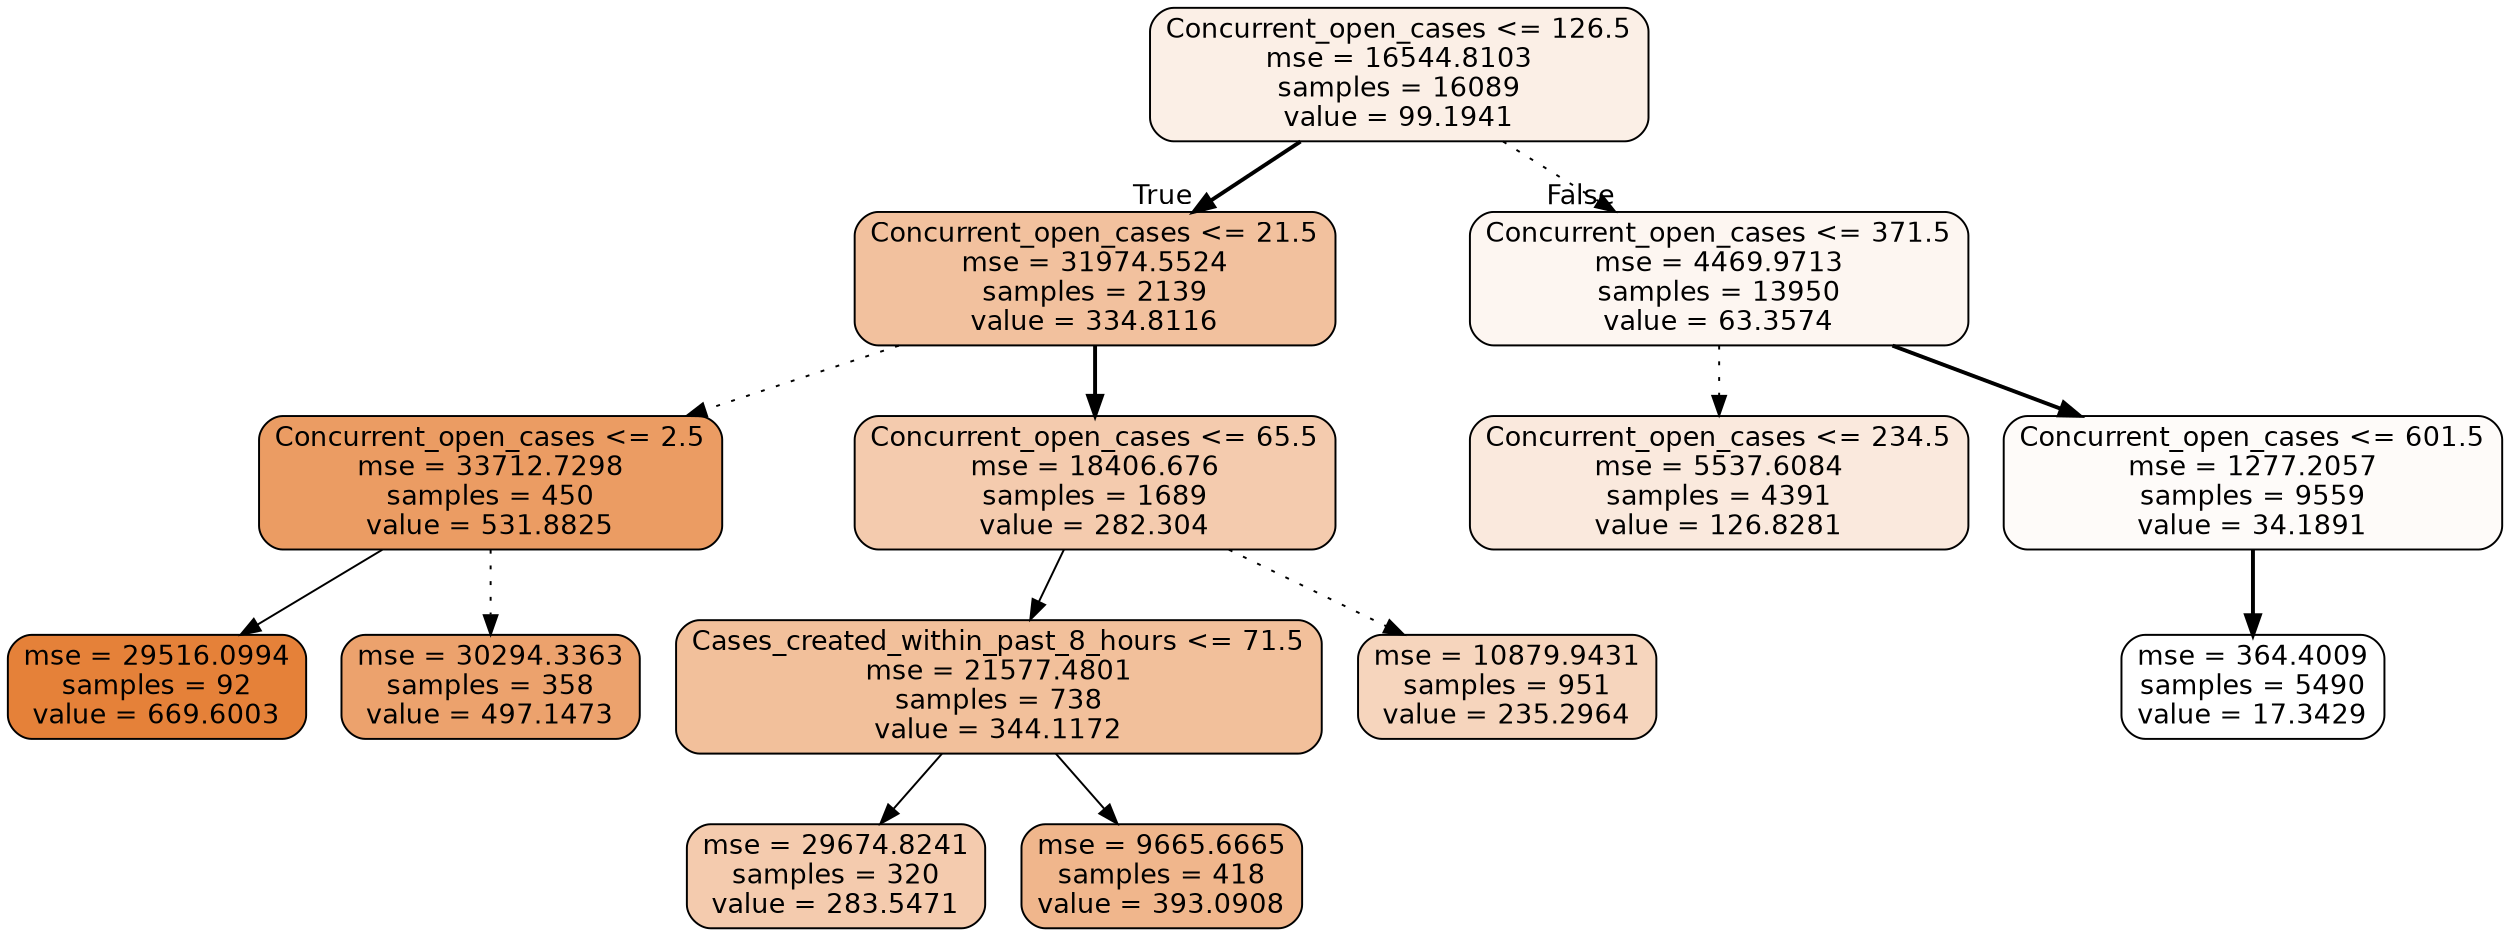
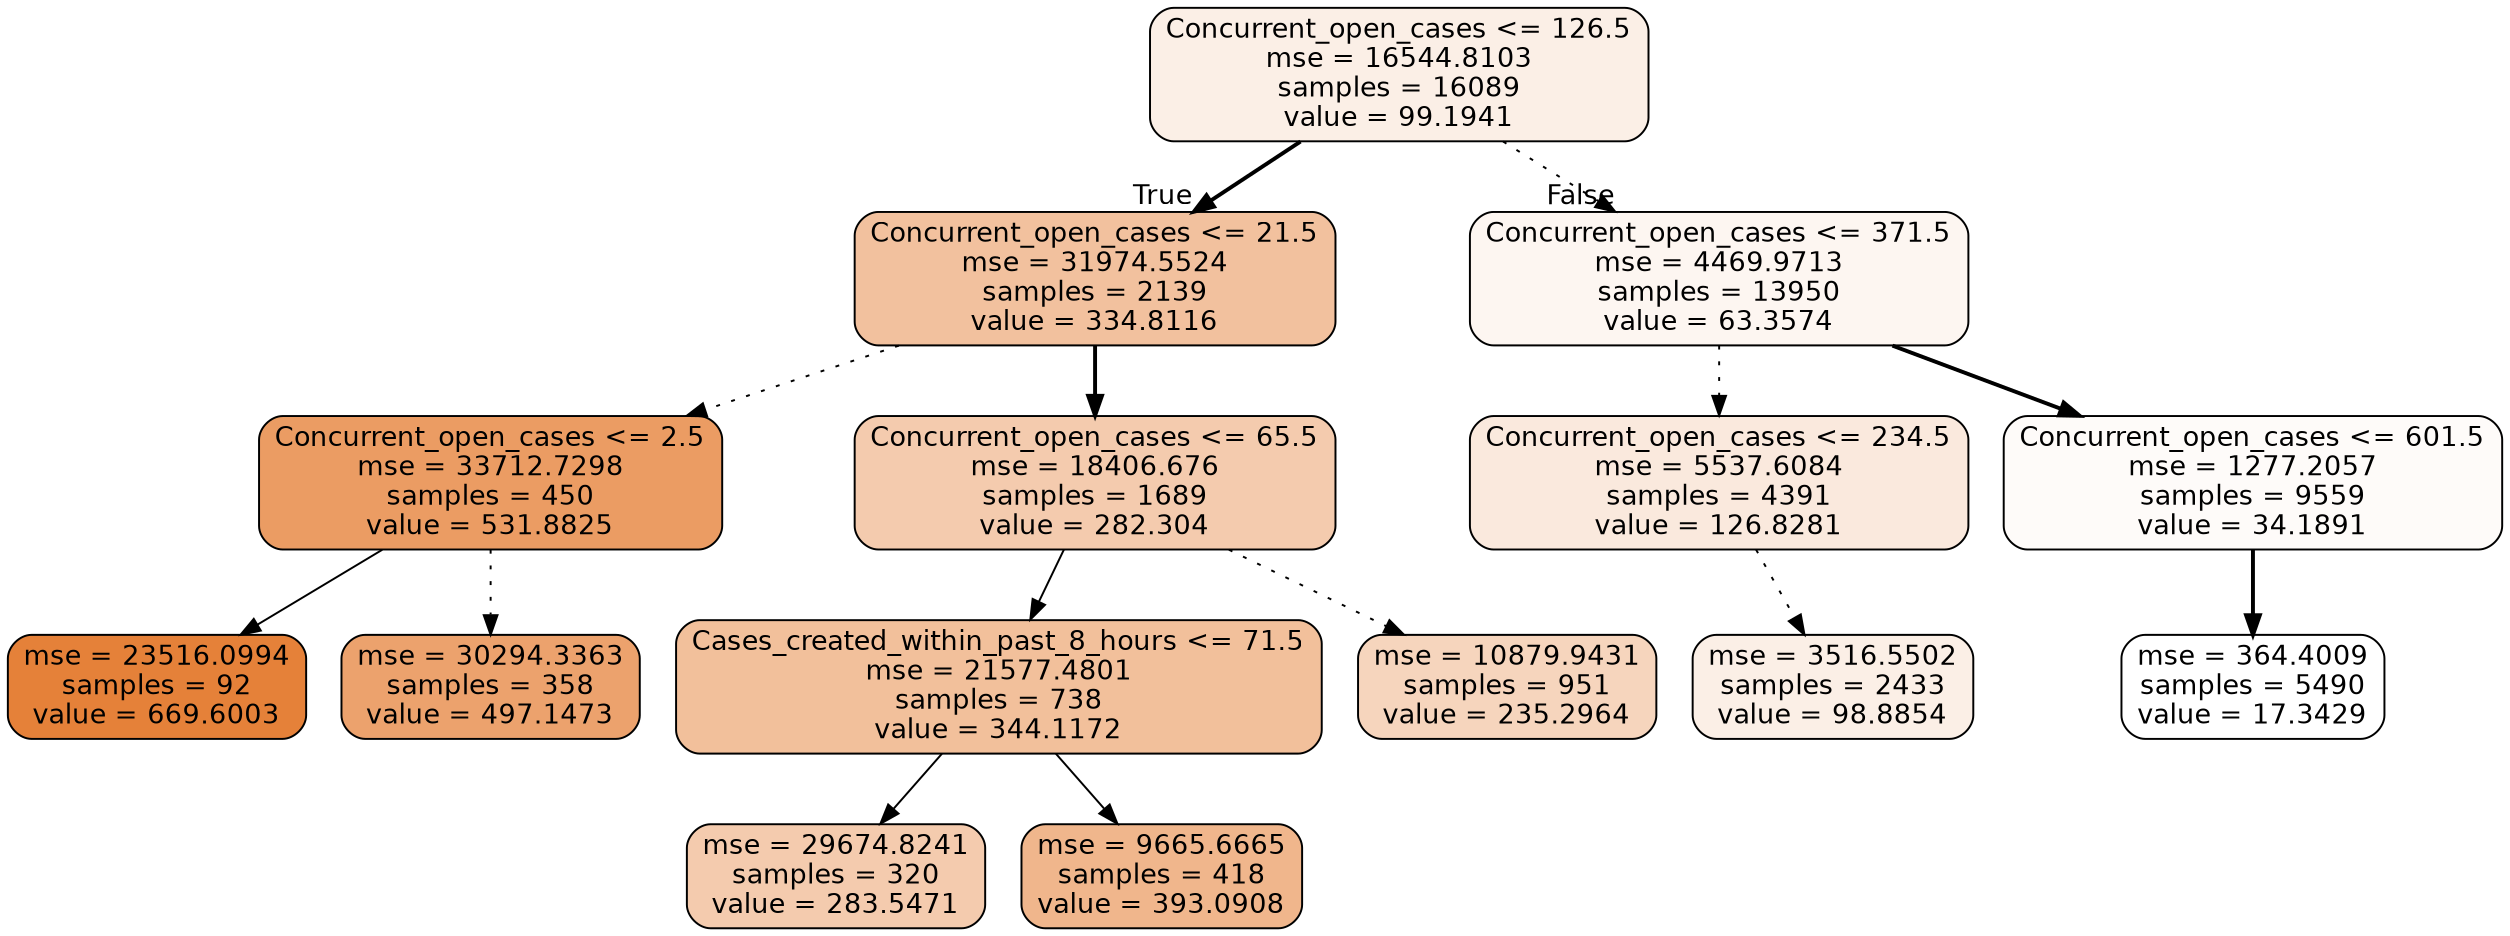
(157, 687) -> (157, 687)
none -> (1833, 687)
